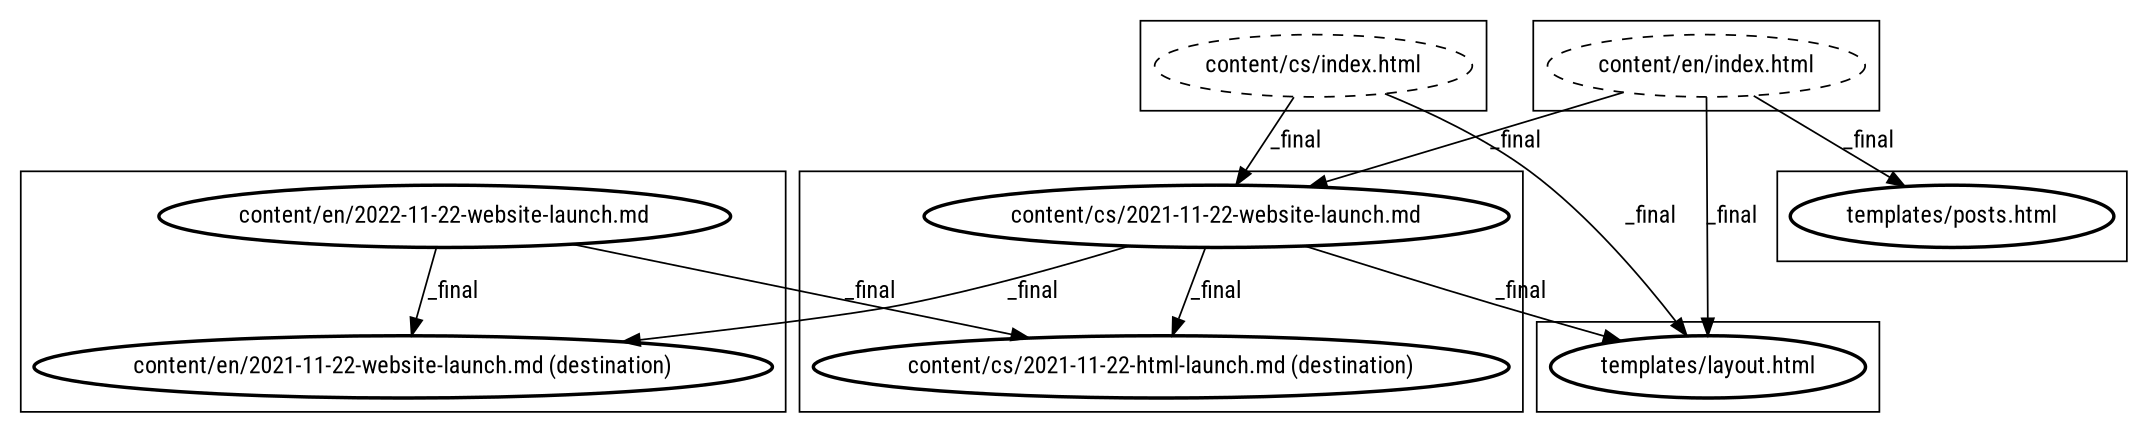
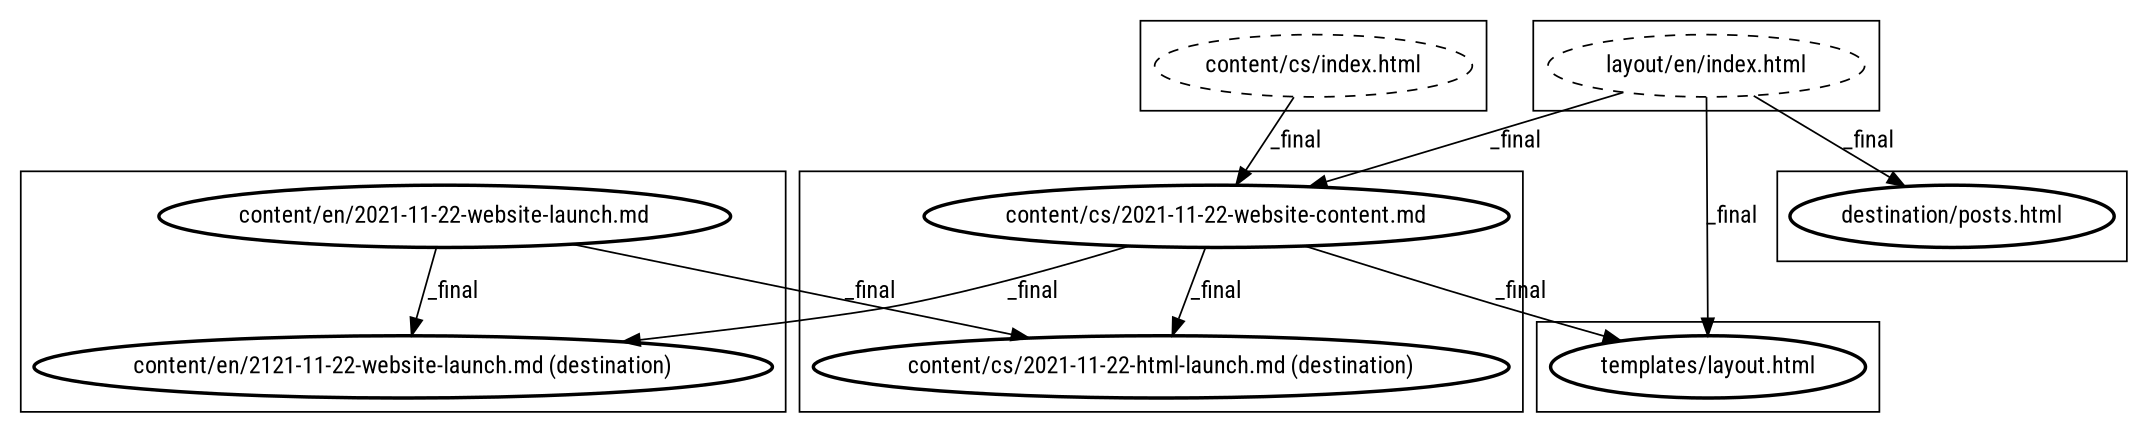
(1706, 66) -> (1706, 66)
(1548, 185) -> none
(445, 216) -> (445, 216)
(1217, 216) -> (1217, 216)
(1952, 216) -> (1952, 216)
(403, 367) -> (403, 367)
